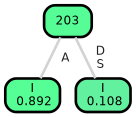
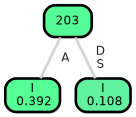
(33, 95) -> (33, 95)
